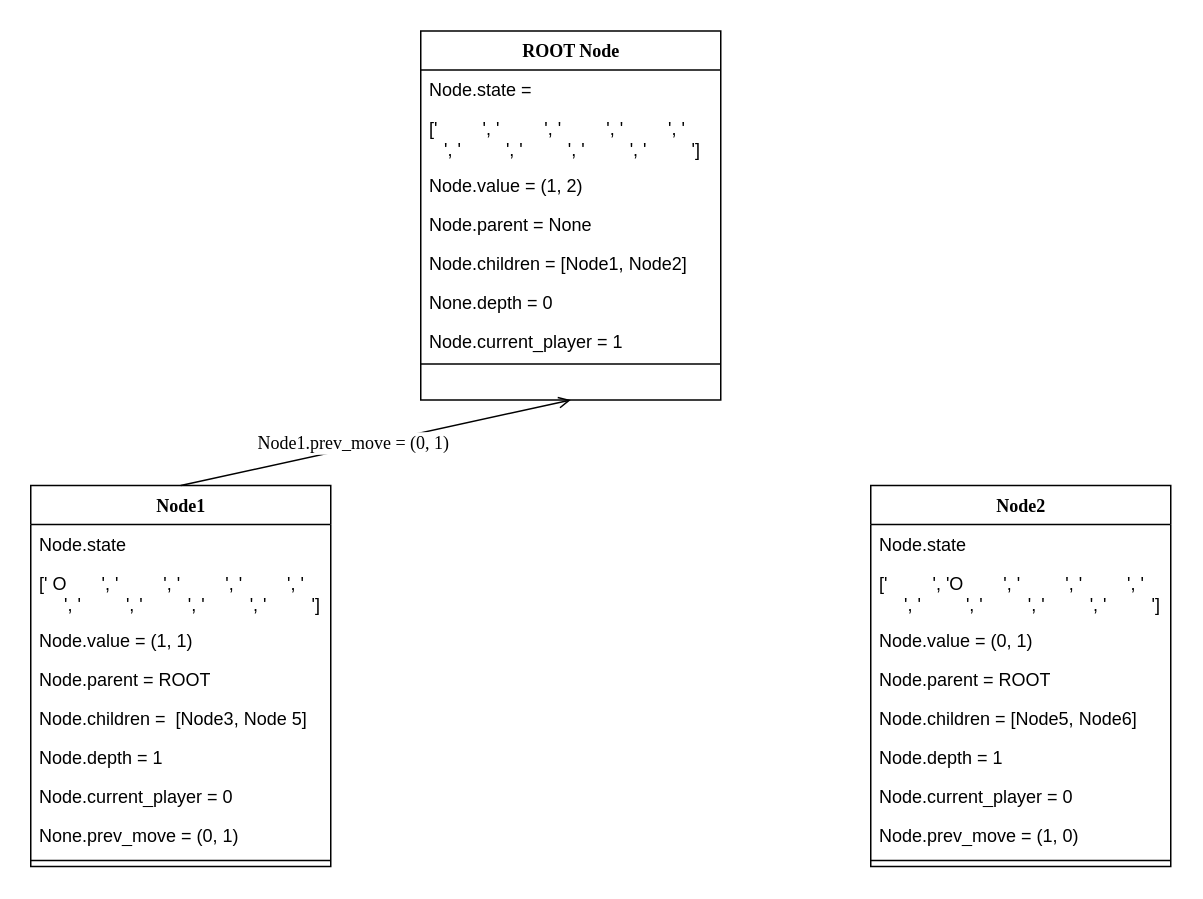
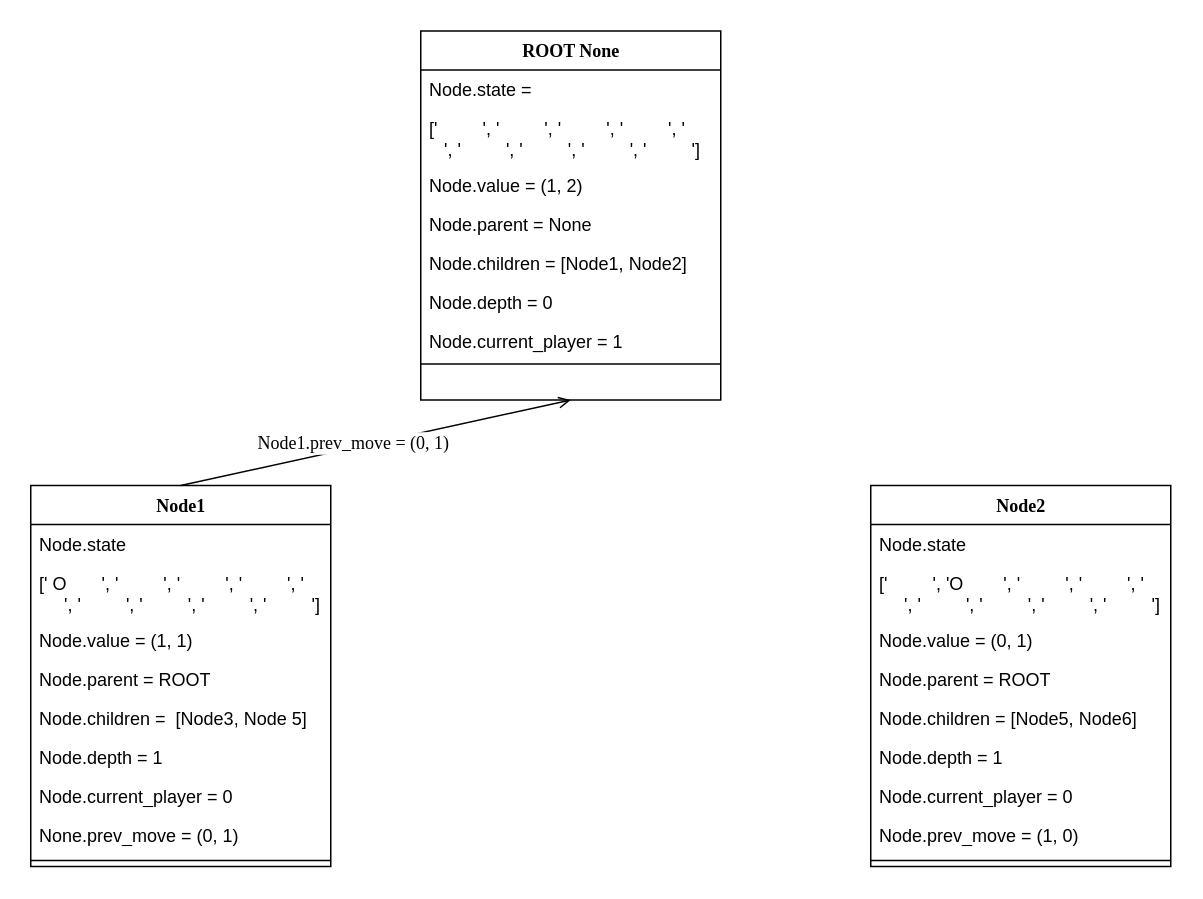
(572, 52) -> (572, 52)
(493, 304) -> (493, 304)
